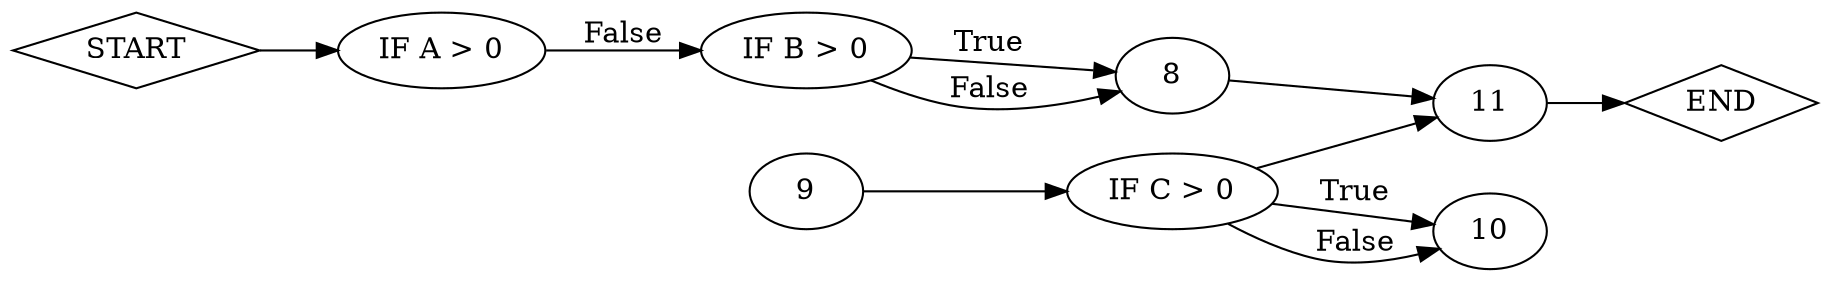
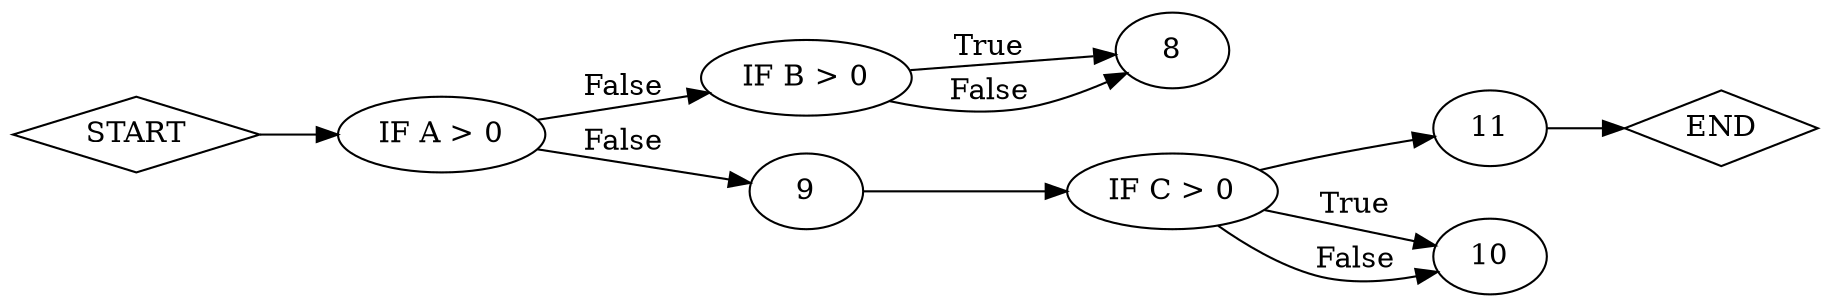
(1321, 88) -> none
none -> (633, 164)
